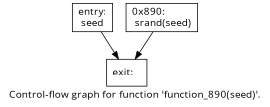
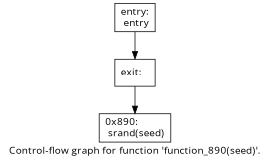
(91, 23) -> (135, 23)
(146, 42) -> (135, 96)
